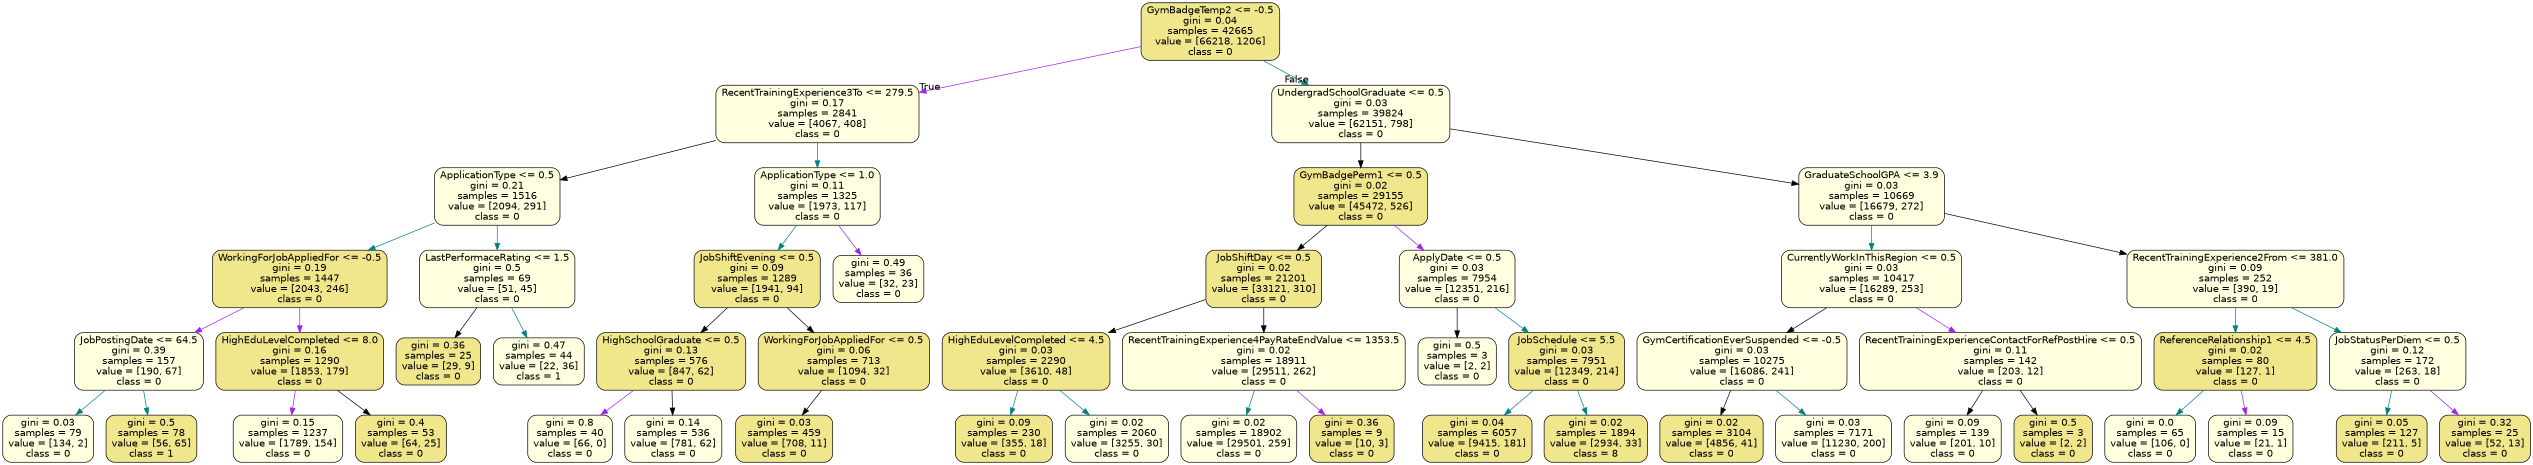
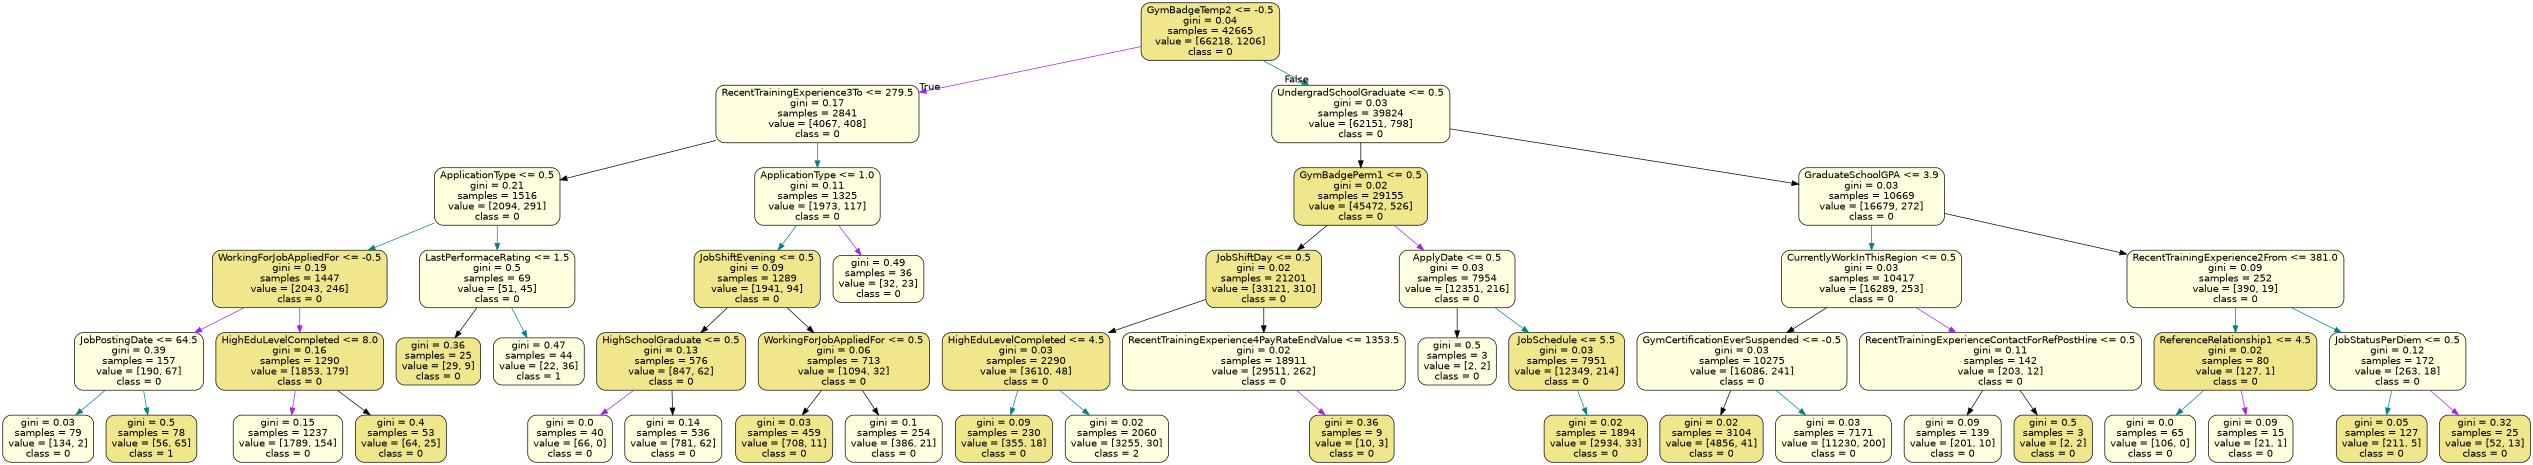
(570, 439) -> (570, 439)
none -> (894, 439)
(1117, 439) -> (1117, 439)
(1239, 439) -> none
(1477, 439) -> none
(1596, 439) -> (1596, 439)
